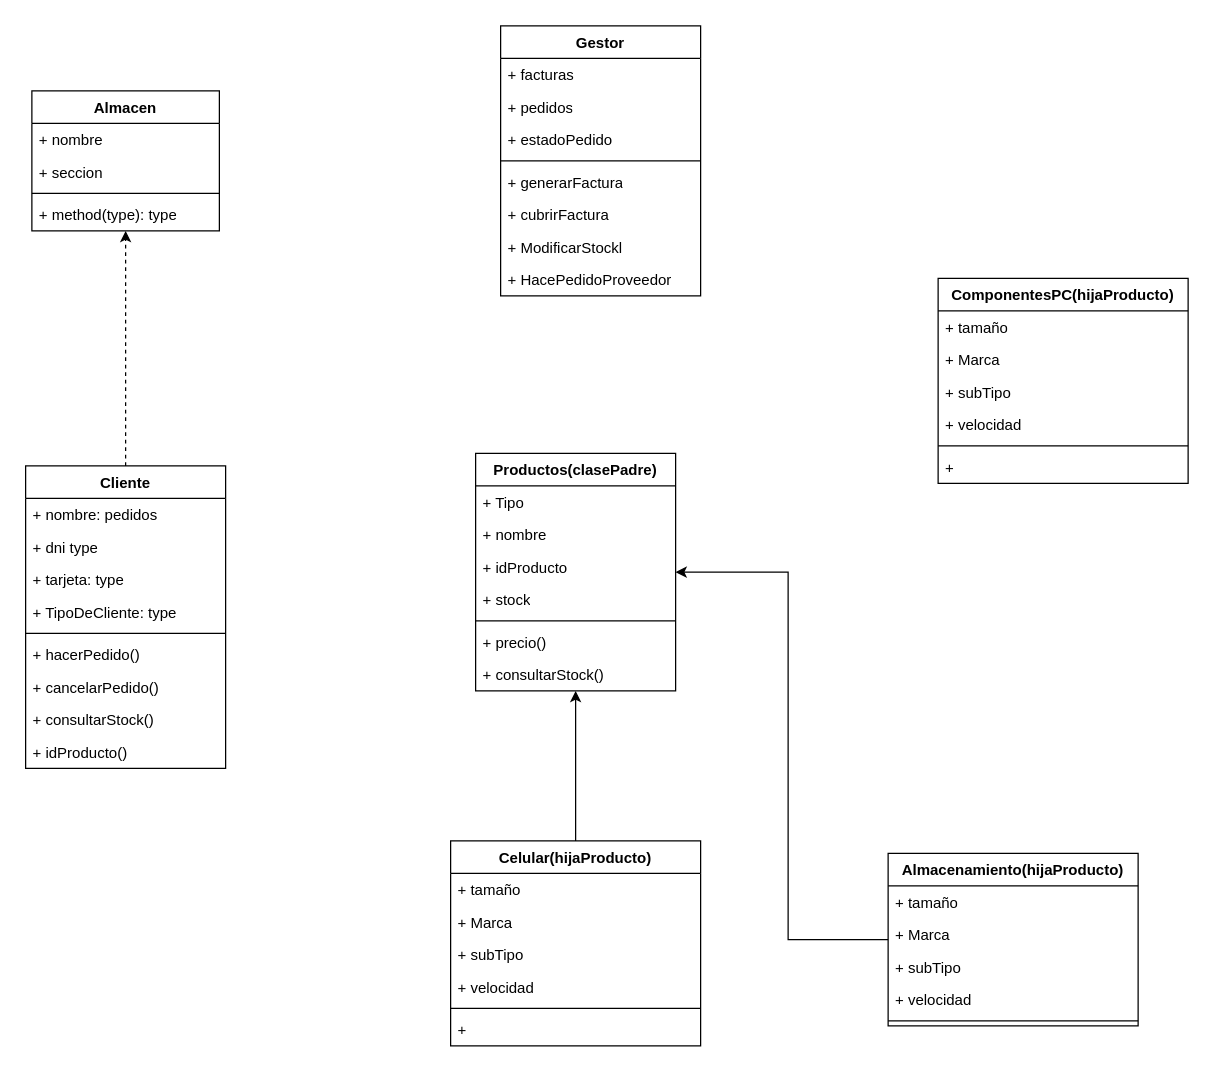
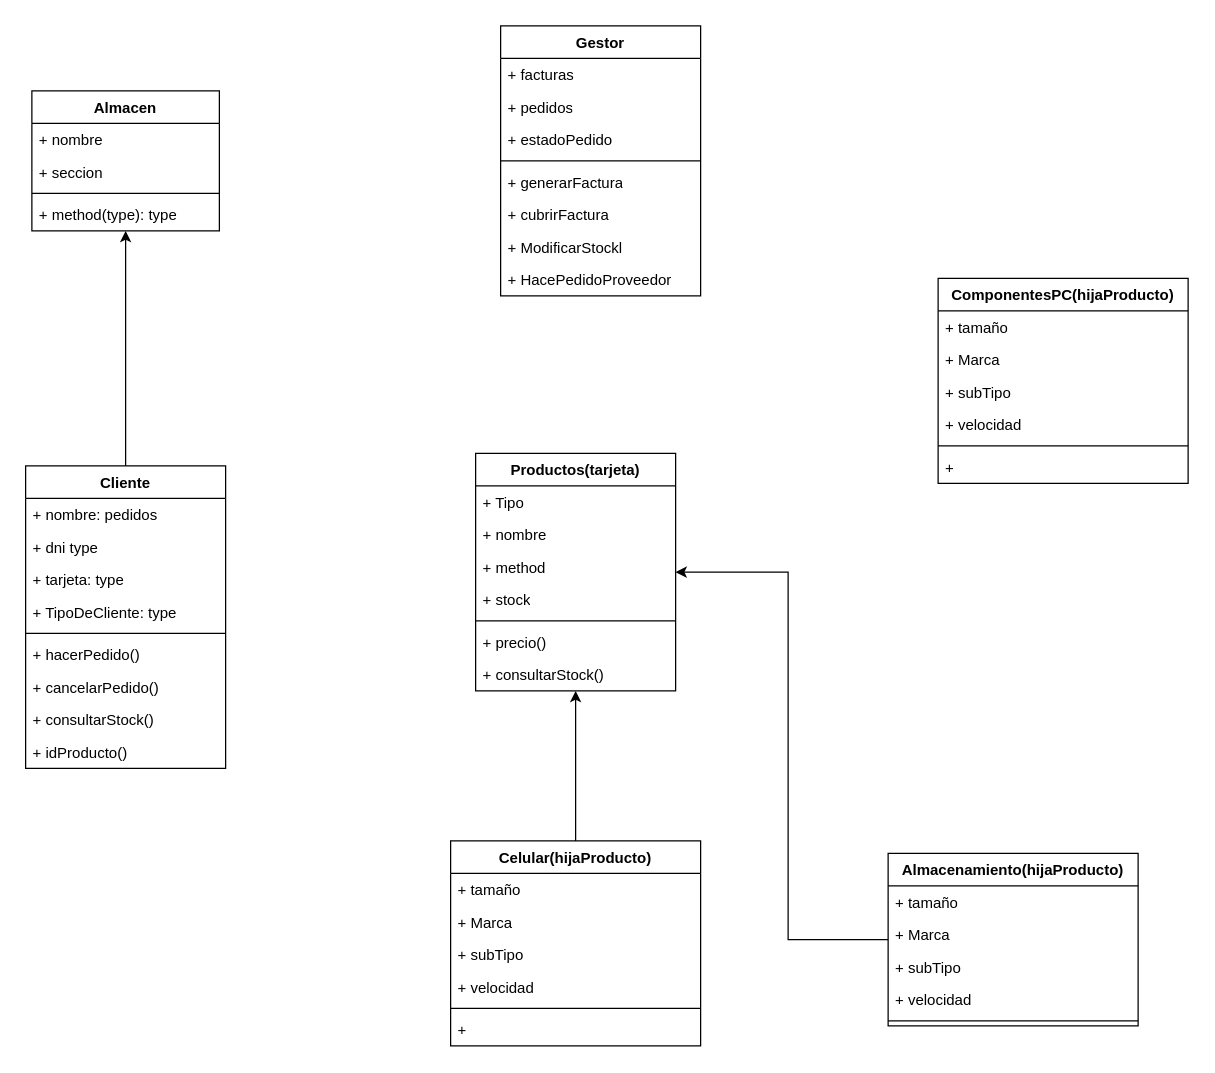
(126, 351) -> (126, 351)
(576, 471) -> (576, 471)
(530, 568) -> (515, 568)
